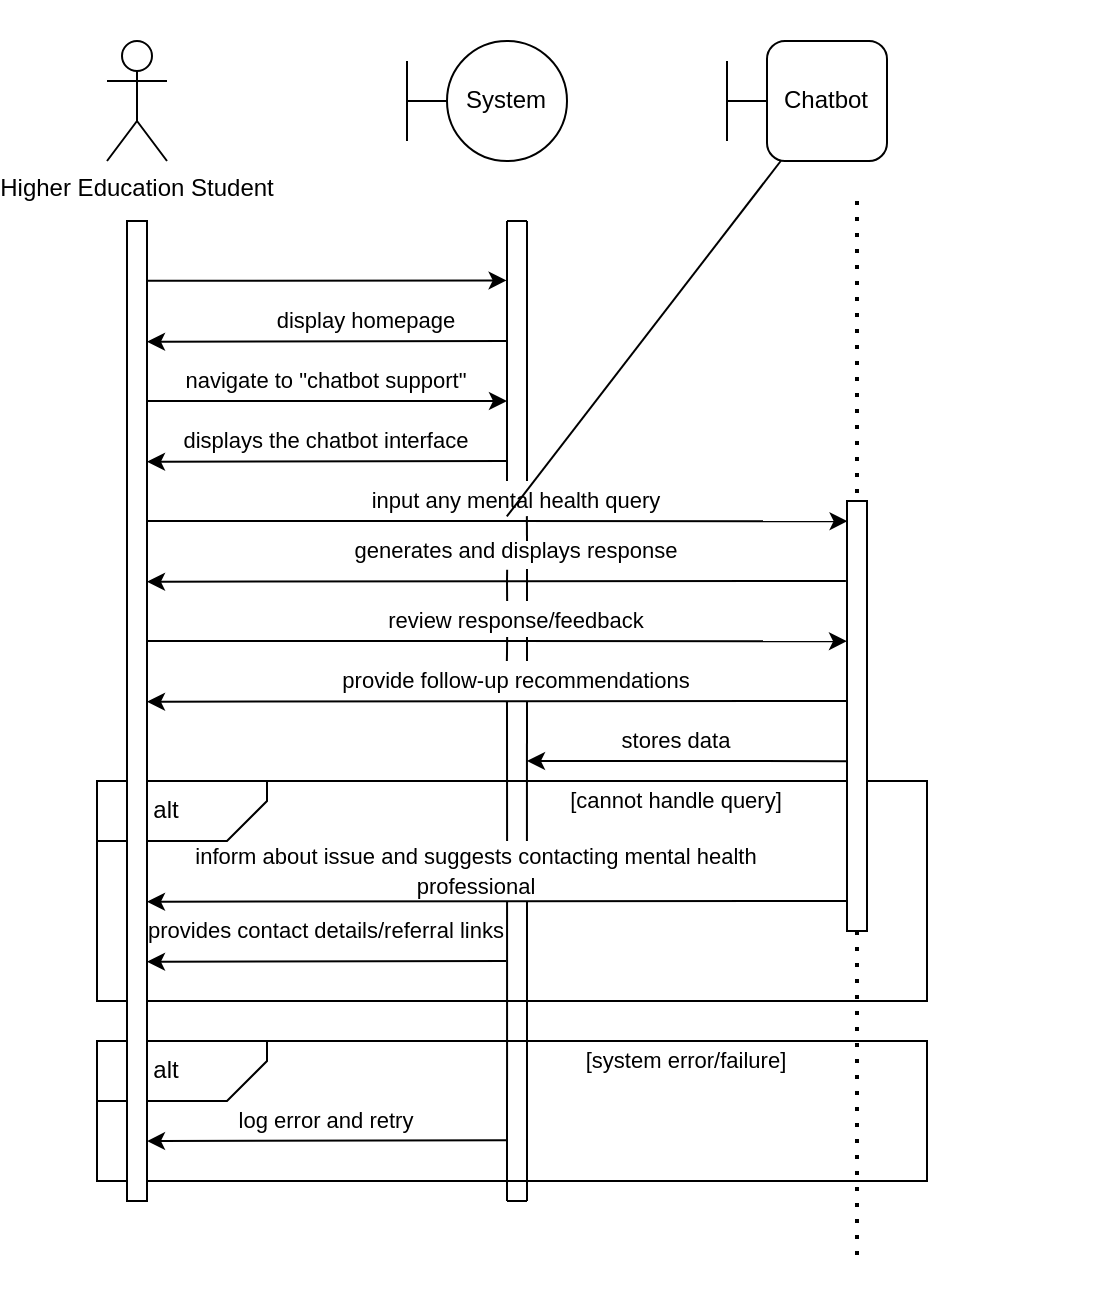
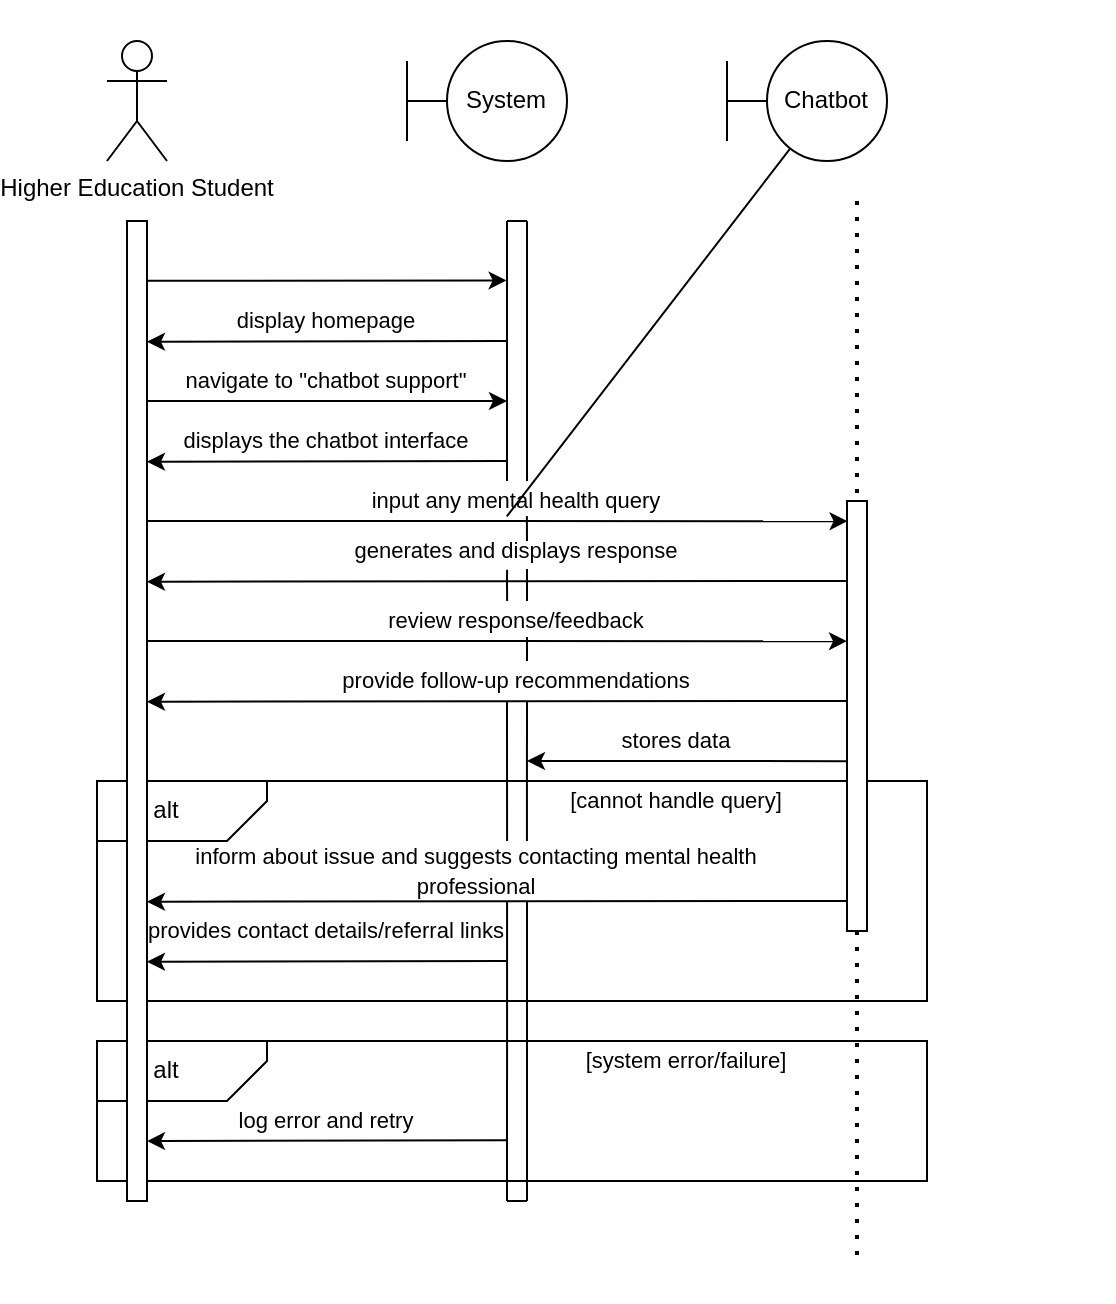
(827, 101) -> (827, 101)
(367, 321) -> (327, 321)
(507, 649) -> none
